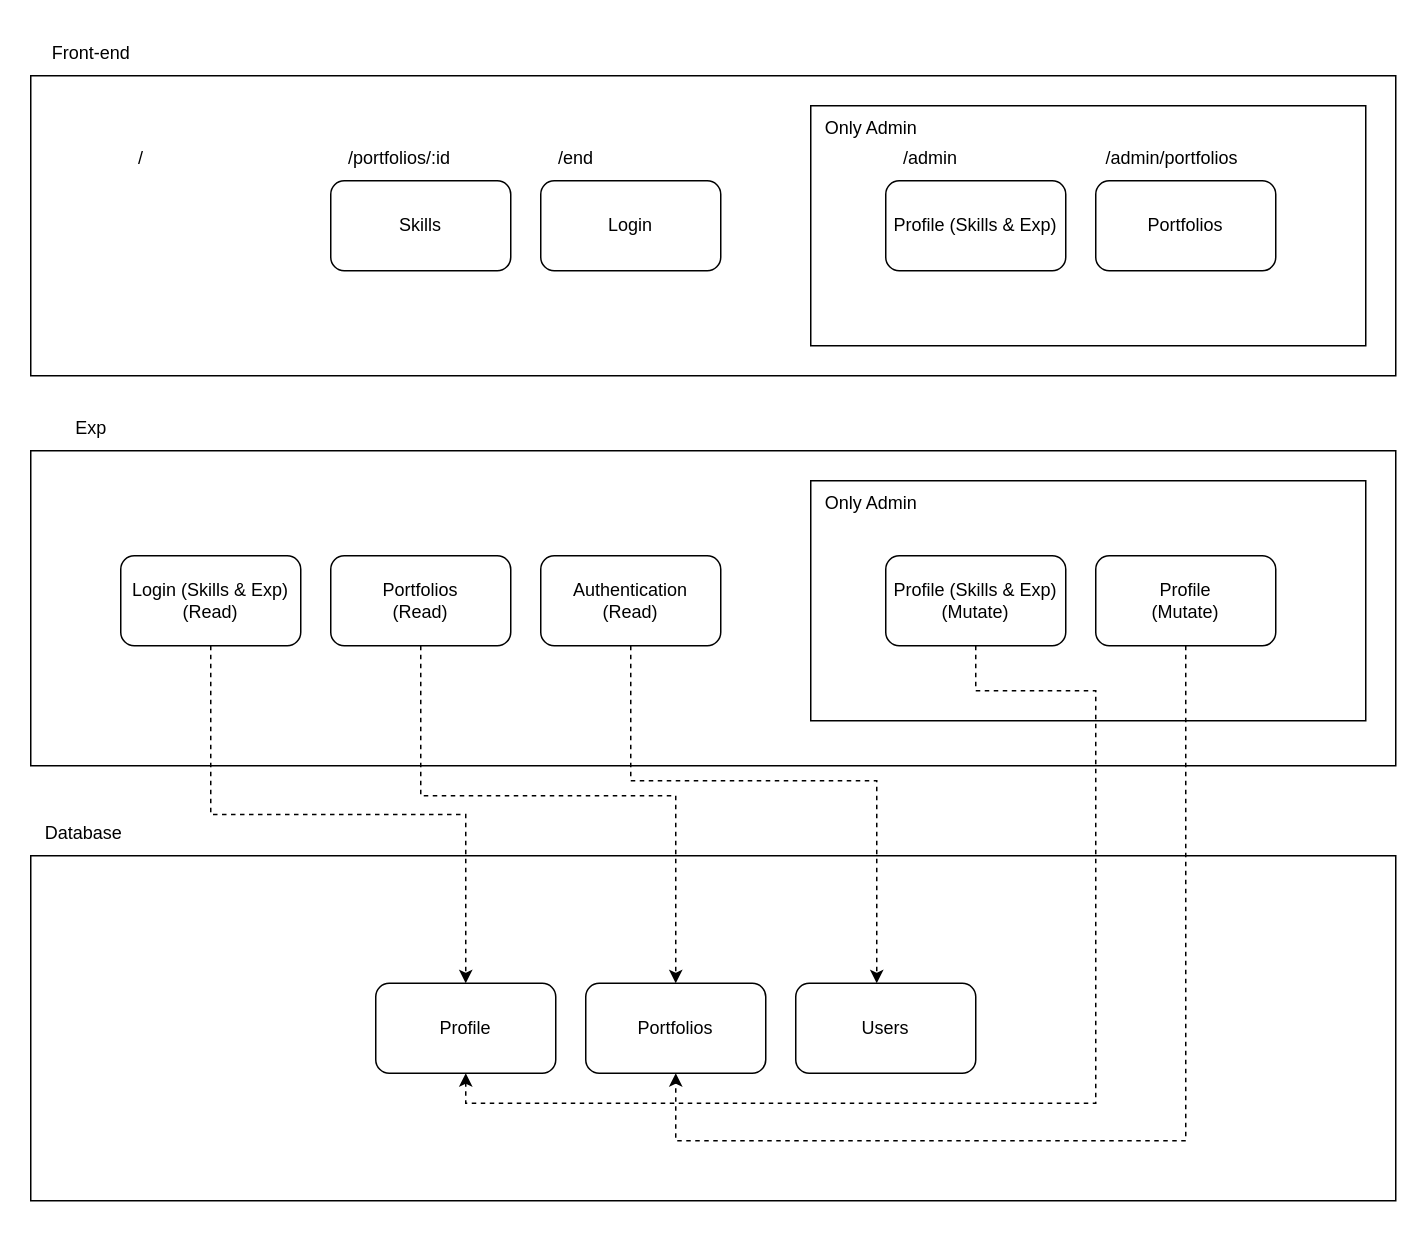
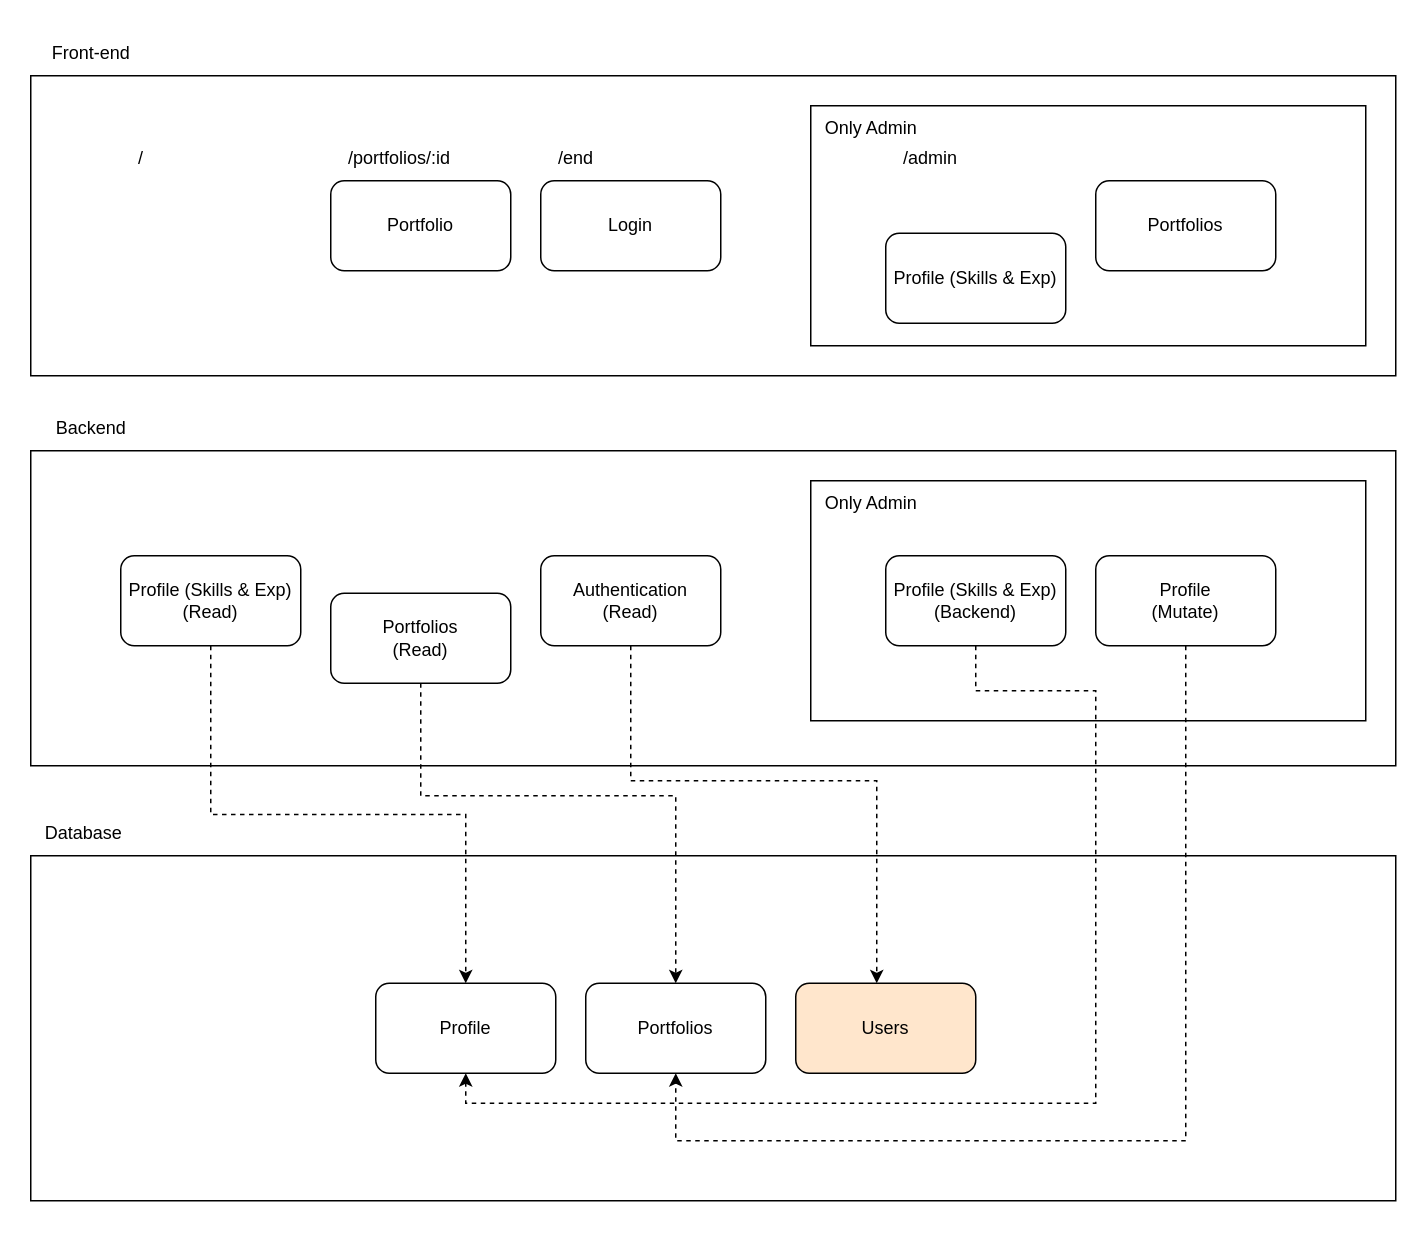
(1186, 158) -> none
(421, 226) -> (421, 226)
(976, 226) -> (976, 278)
(92, 428) -> (92, 428)
(211, 601) -> (211, 601)
(421, 601) -> (421, 638)
(976, 601) -> (976, 601)
(886, 1028) -> (886, 1028)
